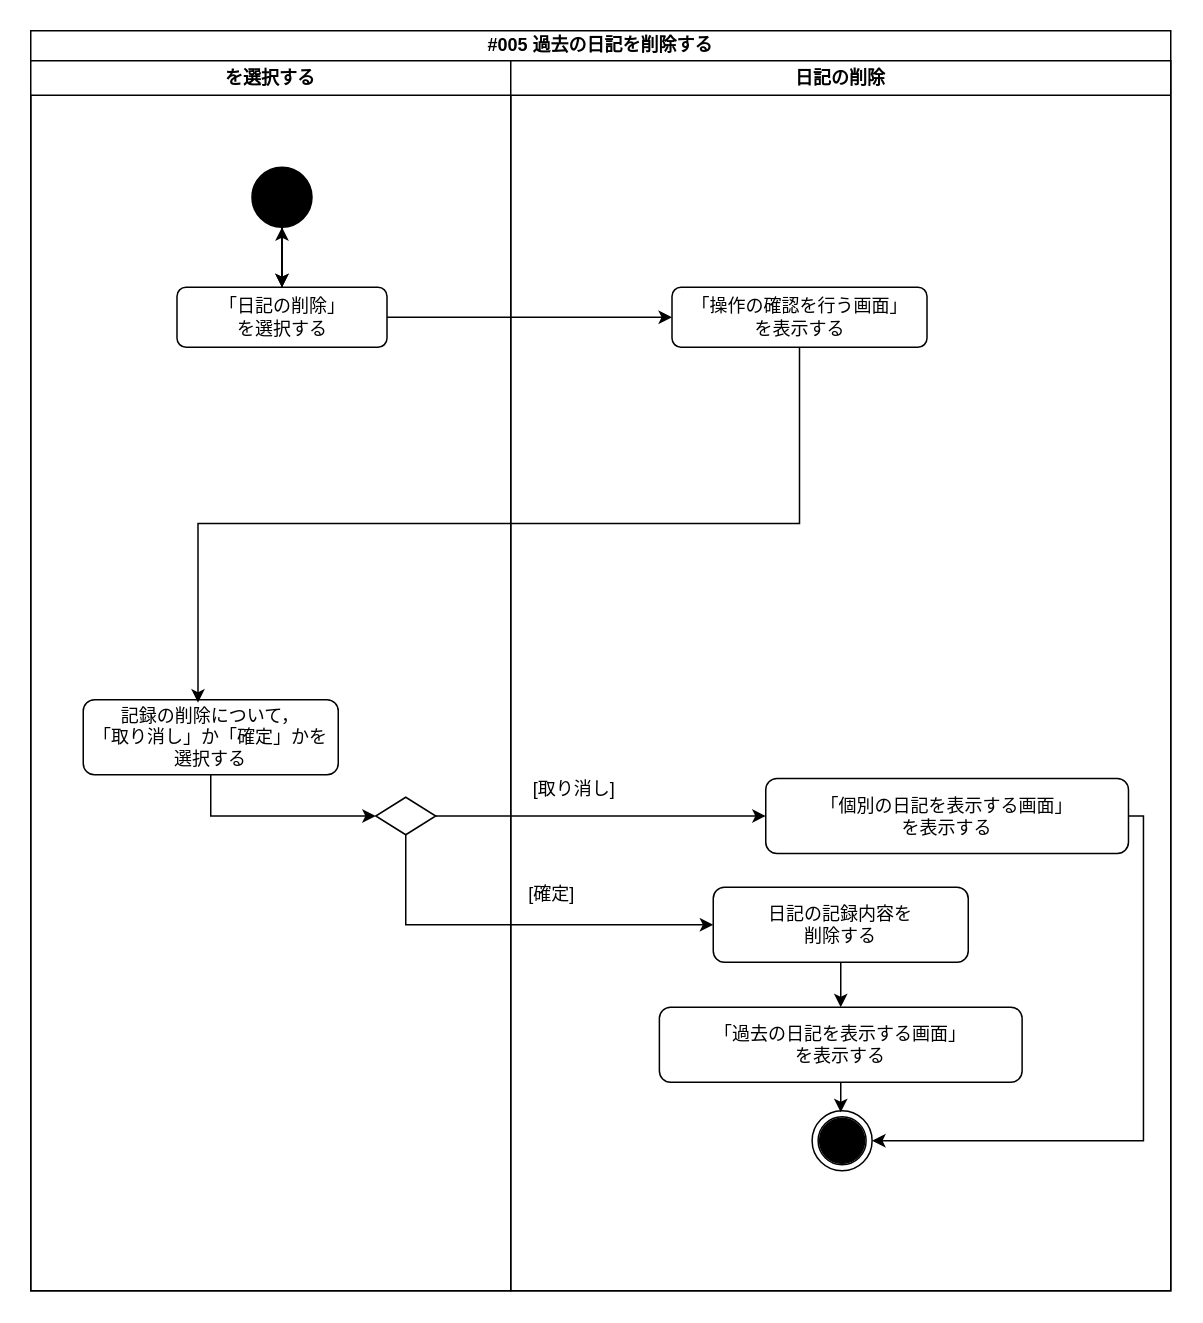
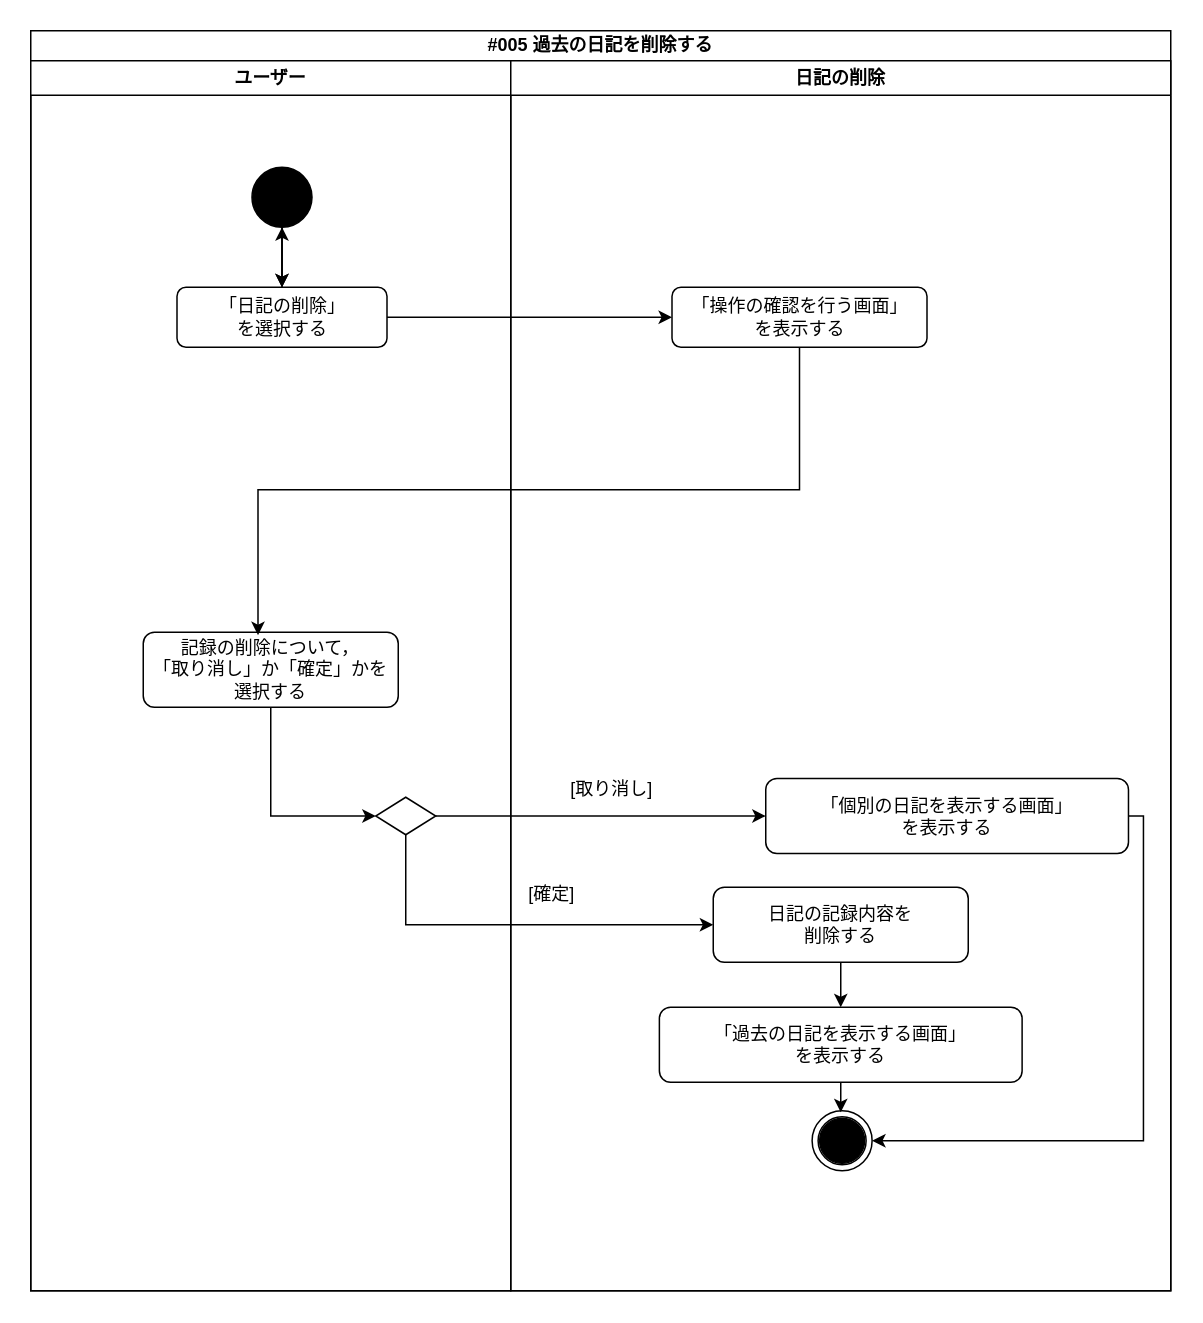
(271, 79) -> (271, 79)
(211, 737) -> (271, 670)
(575, 790) -> (612, 790)
